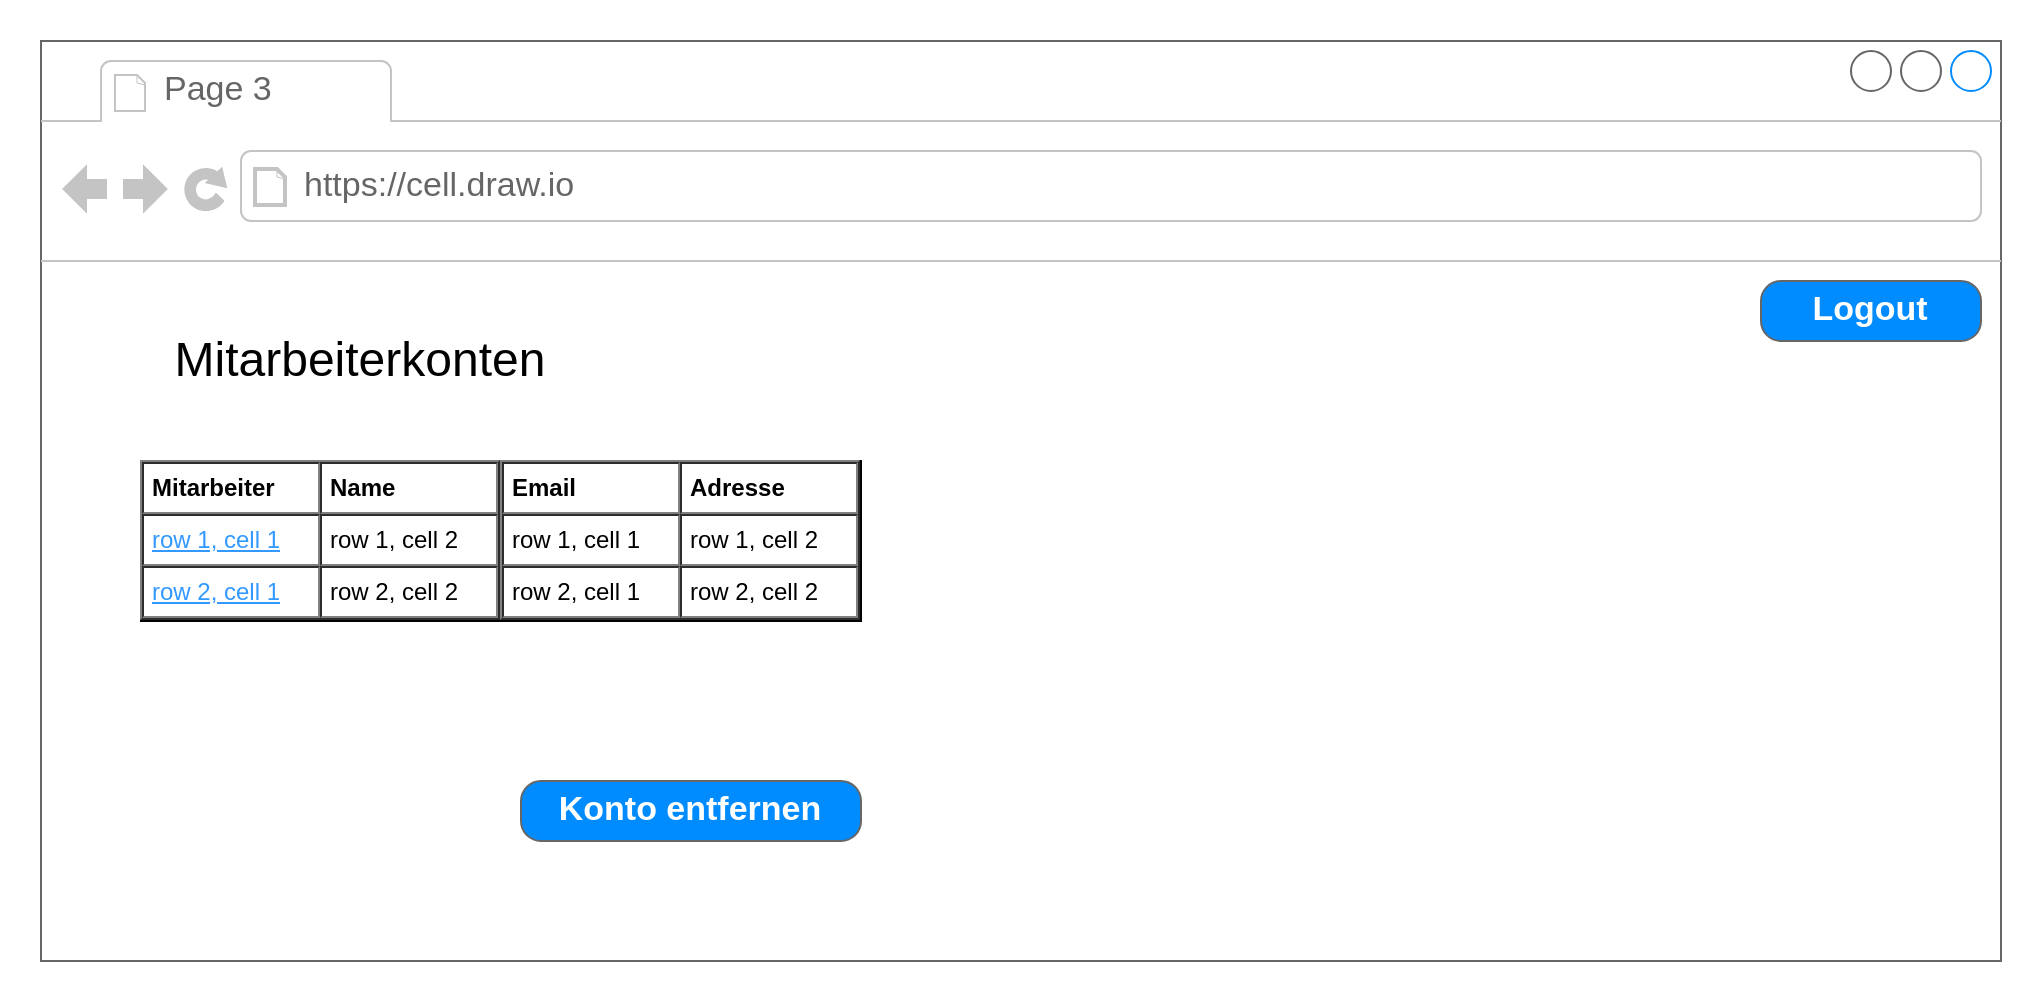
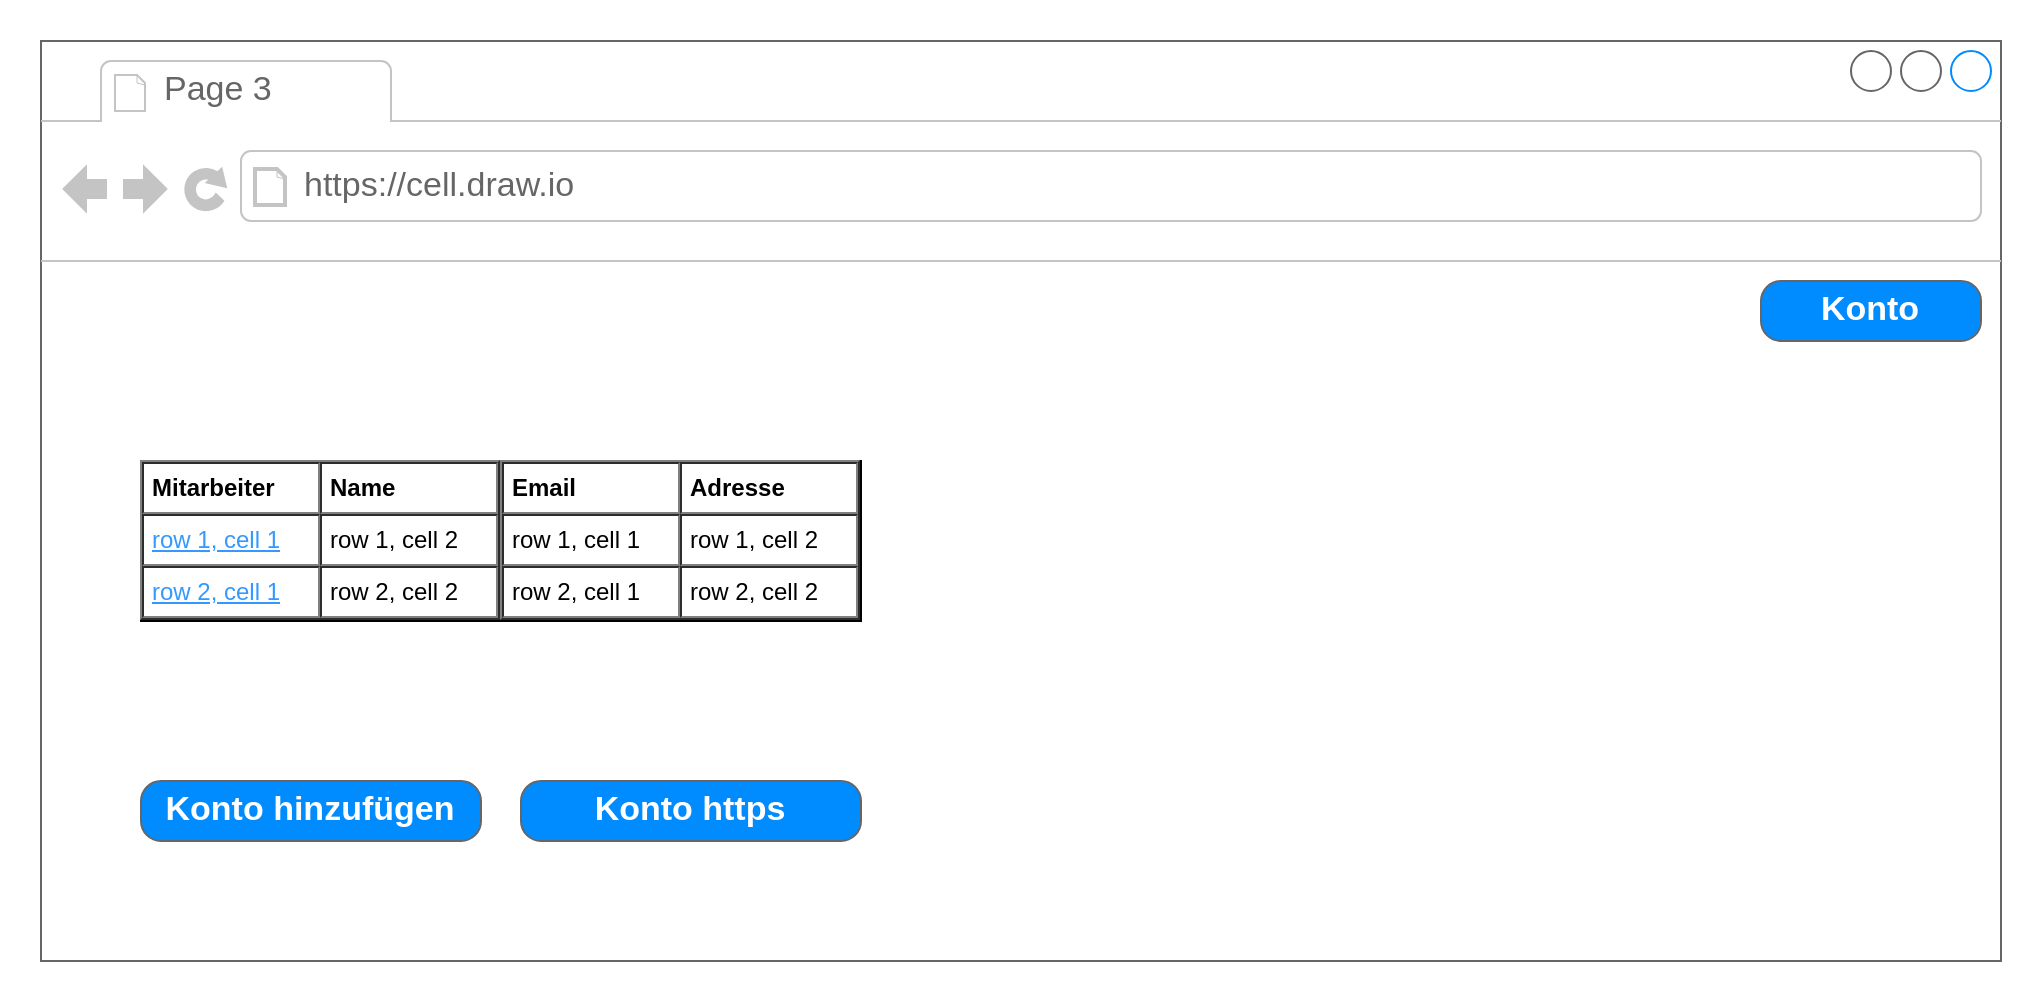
(1871, 311) -> (1871, 311)
(361, 361) -> none
none -> (311, 811)
(691, 811) -> (691, 811)
